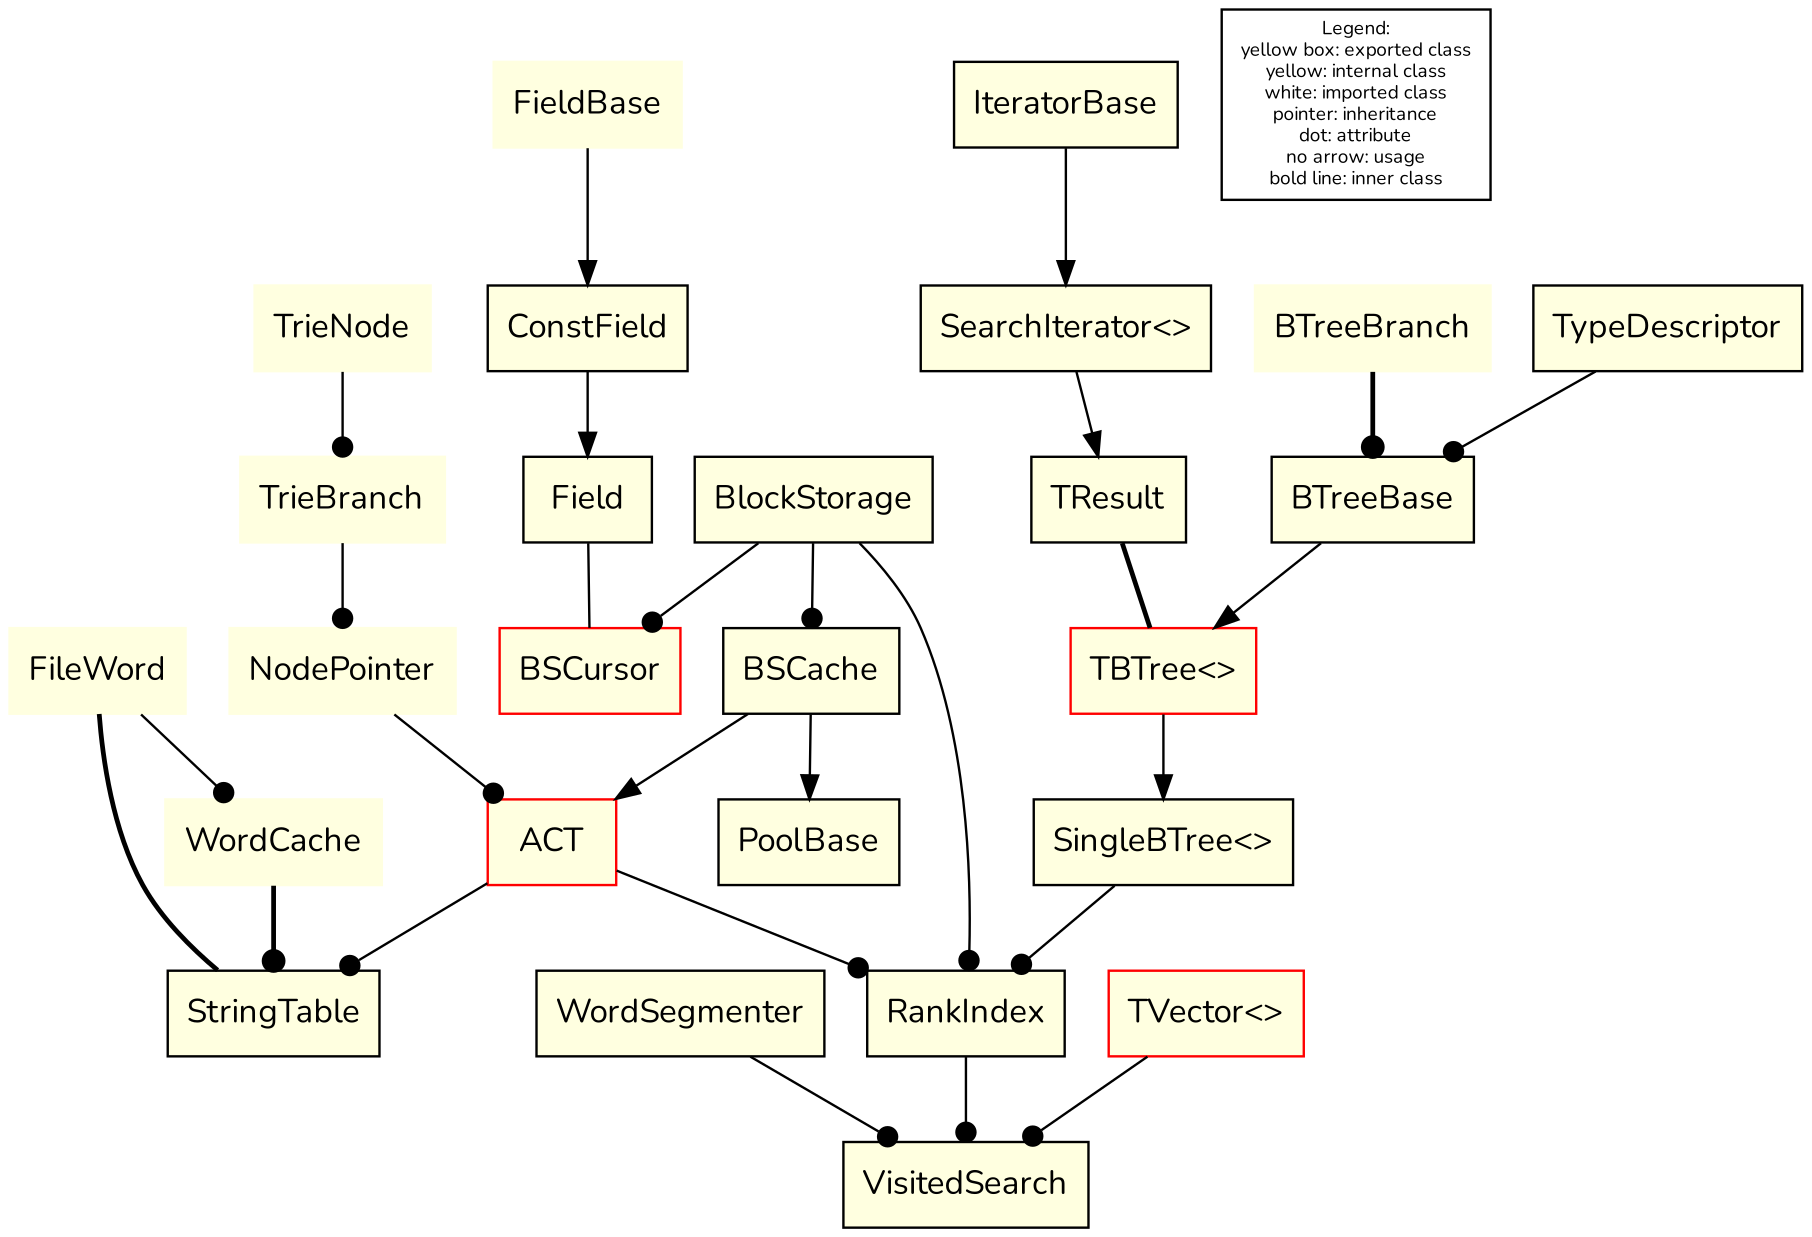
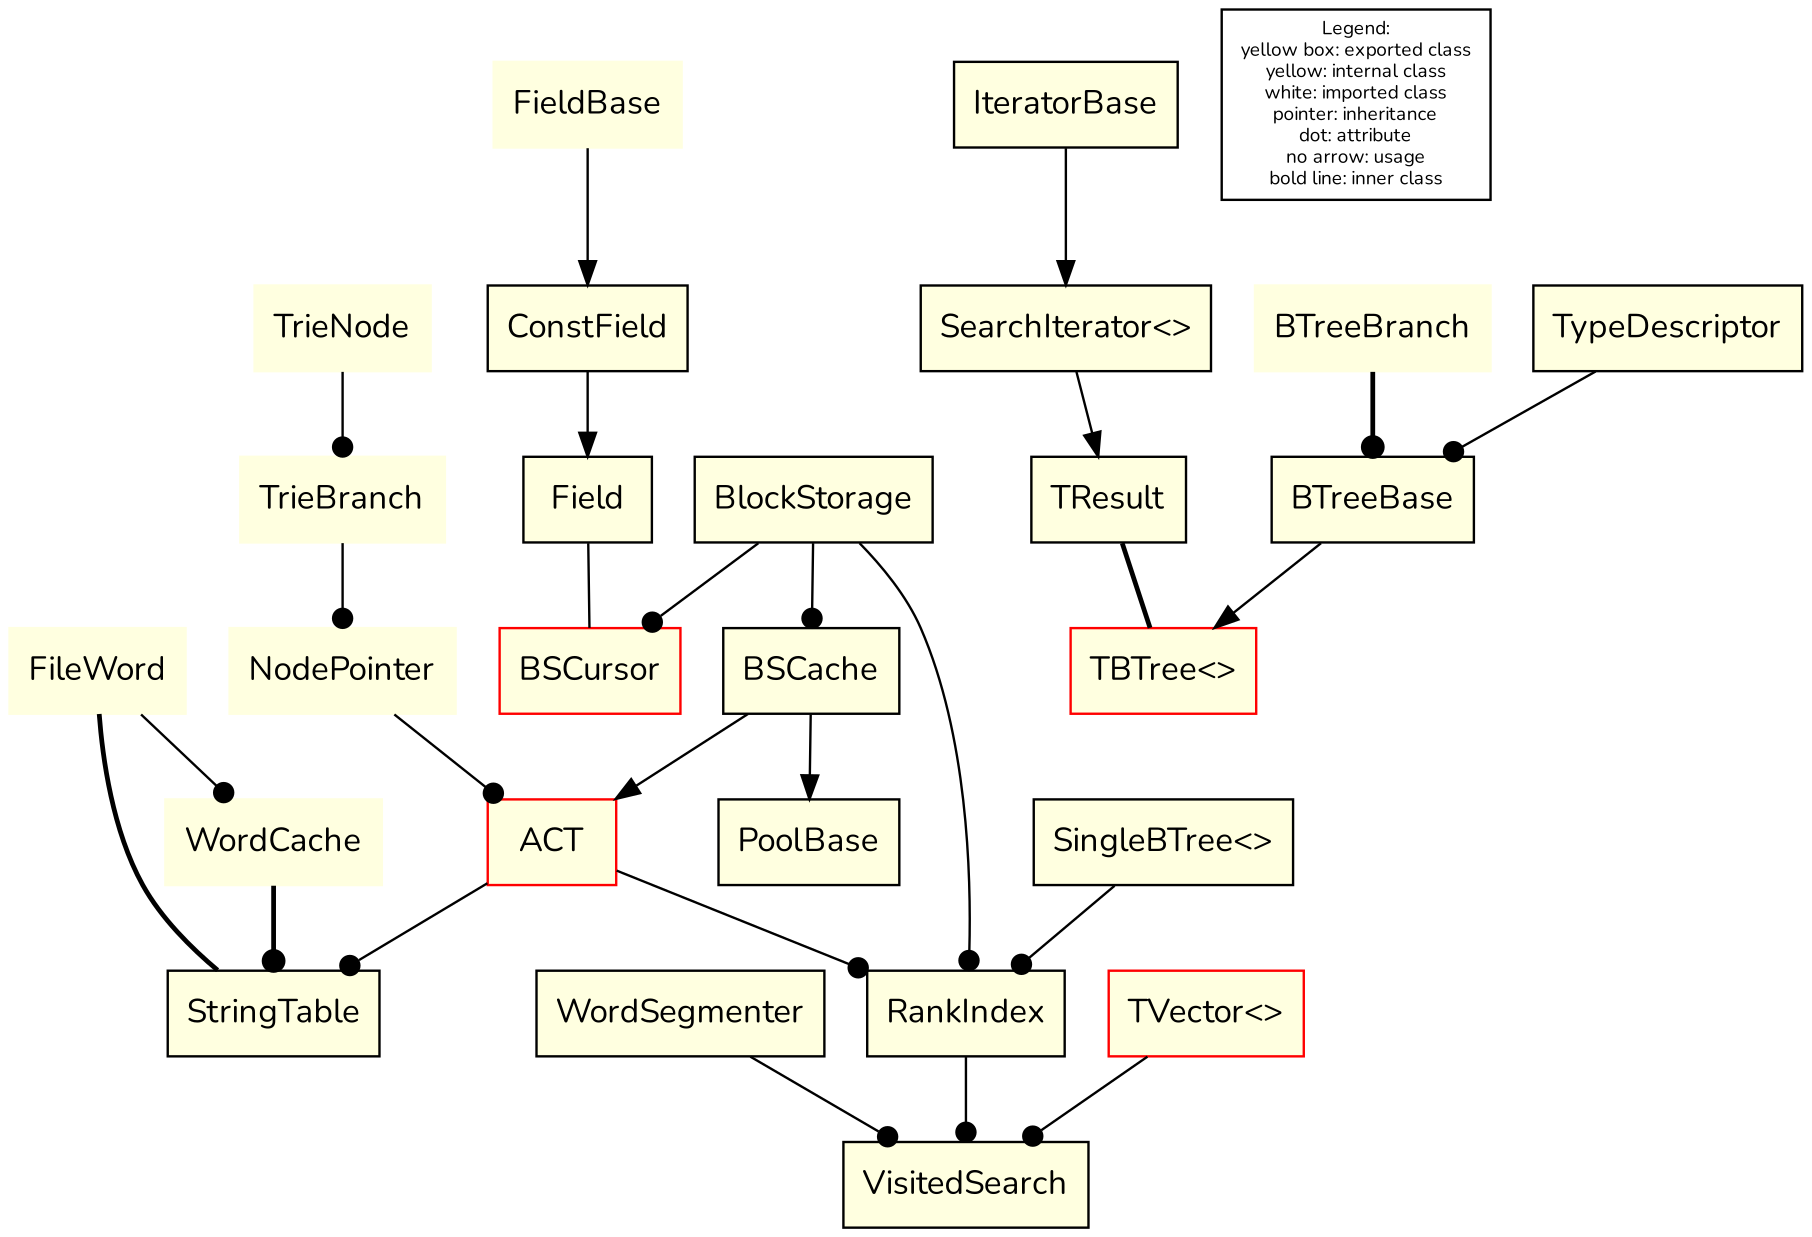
(1163, 745) -> none
